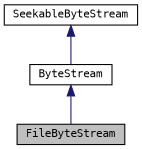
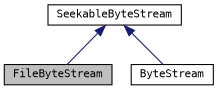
(71, 110) -> (82, 49)
